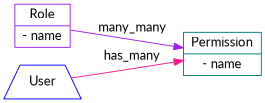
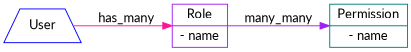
(123, 70) -> (118, 26)
